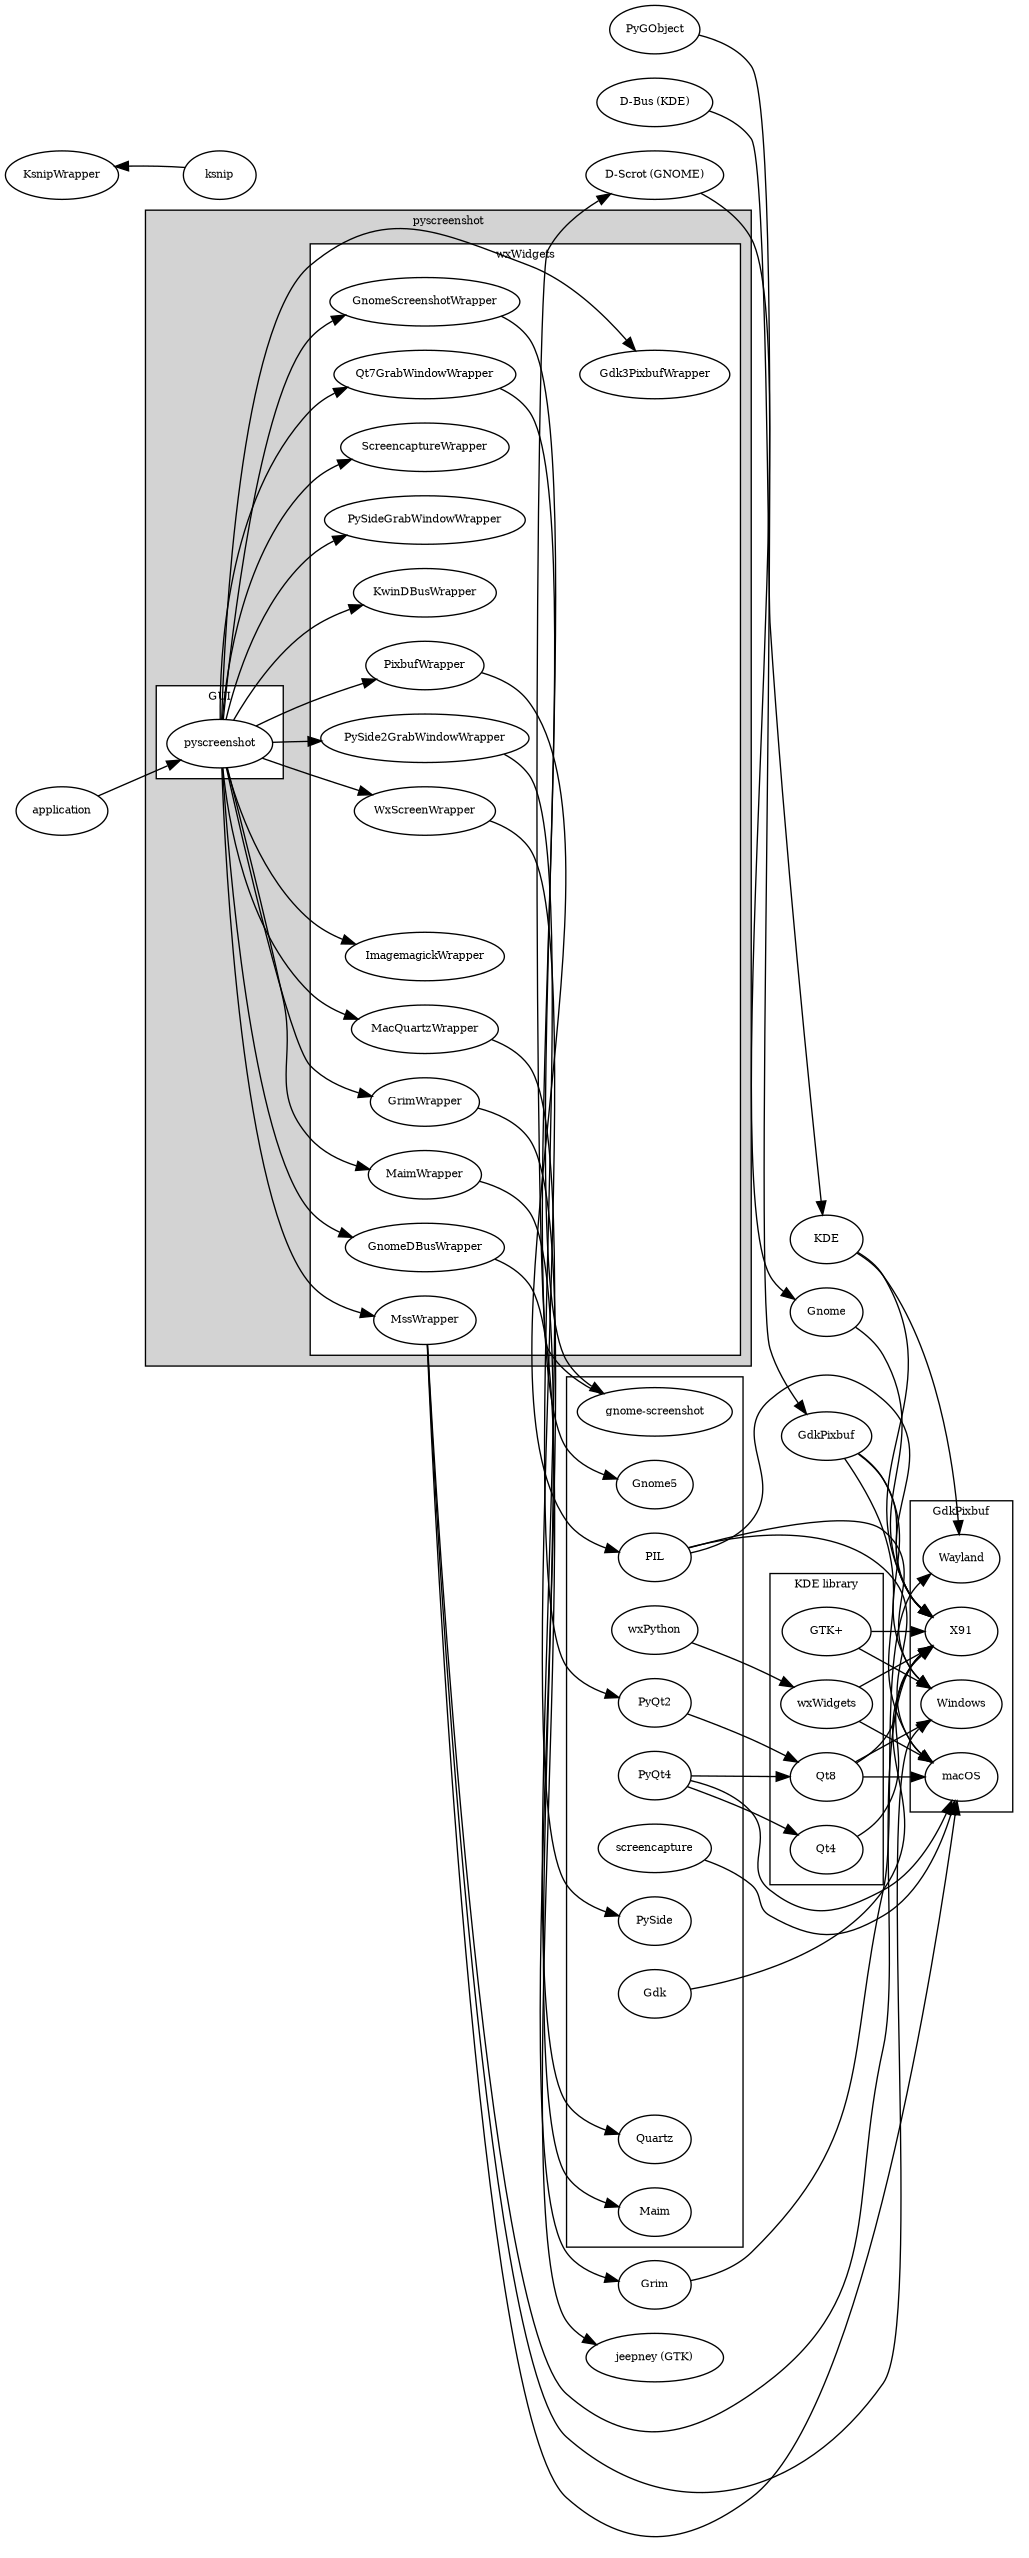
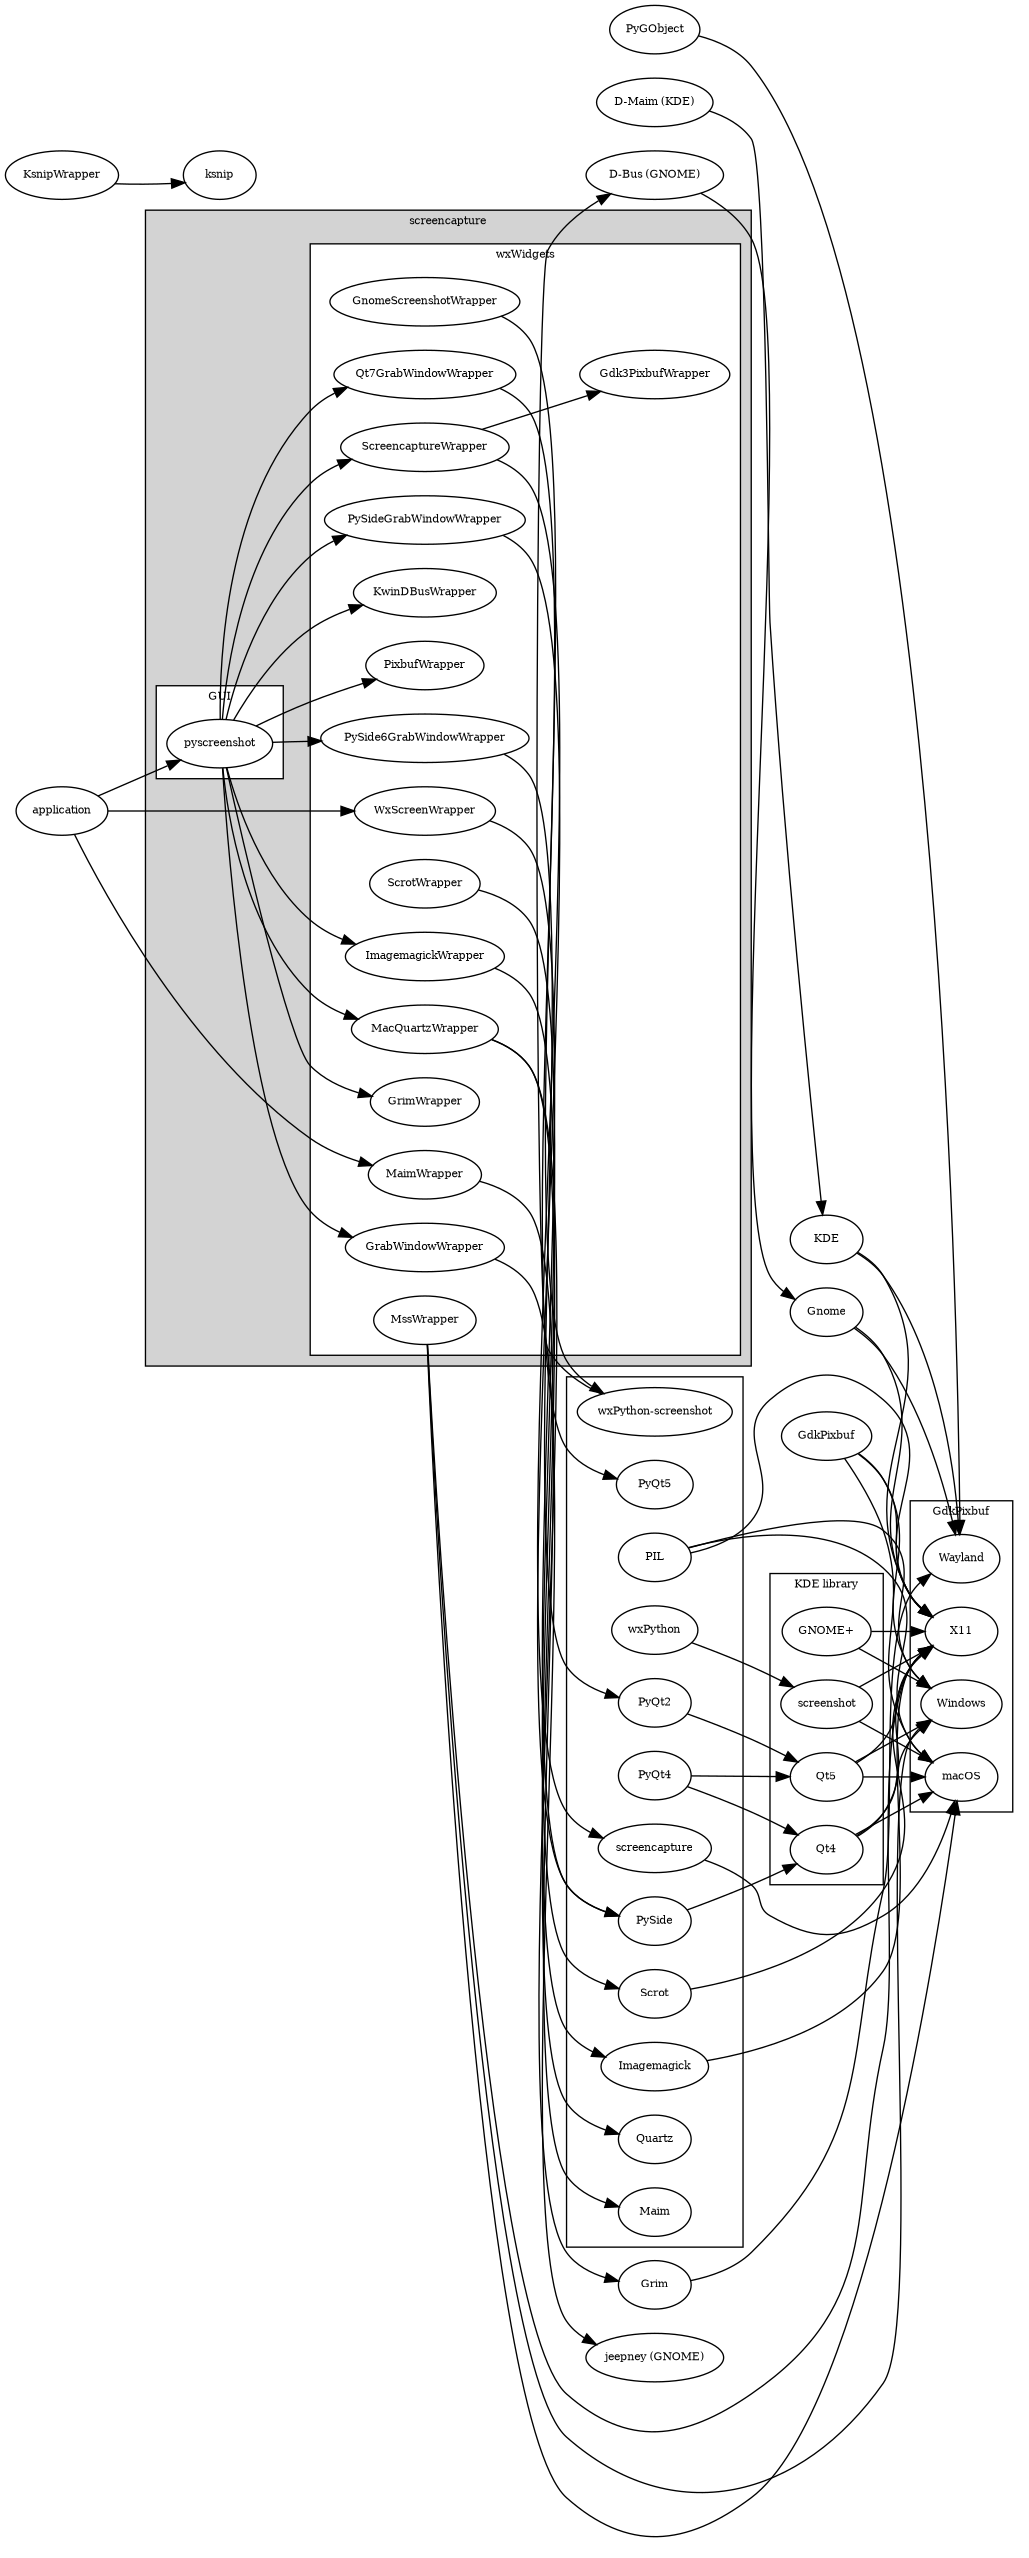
(655, 102) -> (655, 102)
(157, 166) -> (143, 184)
(655, 175) -> (655, 175)
(448, 222) -> (448, 222)
(281, 312) -> (522, 417)
(261, 469) -> none
(425, 738) -> (425, 738)
(301, 772) -> (213, 811)
(767, 812) -> (919, 750)
none -> (425, 884)
(560, 991) -> none
(287, 1035) -> (192, 1022)
(246, 1060) -> none
none -> (549, 1144)
none -> (549, 1228)
(425, 1247) -> (425, 1247)
(655, 1412) -> (655, 1412)
none -> (918, 1416)
(655, 1485) -> (655, 1485)
(827, 1631) -> (827, 1631)
(961, 1631) -> (961, 1631)
(548, 1689) -> (548, 1660)
(827, 1704) -> (827, 1704)
(827, 1777) -> (827, 1777)
none -> (895, 1787)
none -> (734, 1892)
(800, 1907) -> (888, 1817)
(655, 1994) -> (655, 1994)
none -> (655, 2067)
(655, 2358) -> (655, 2358)
